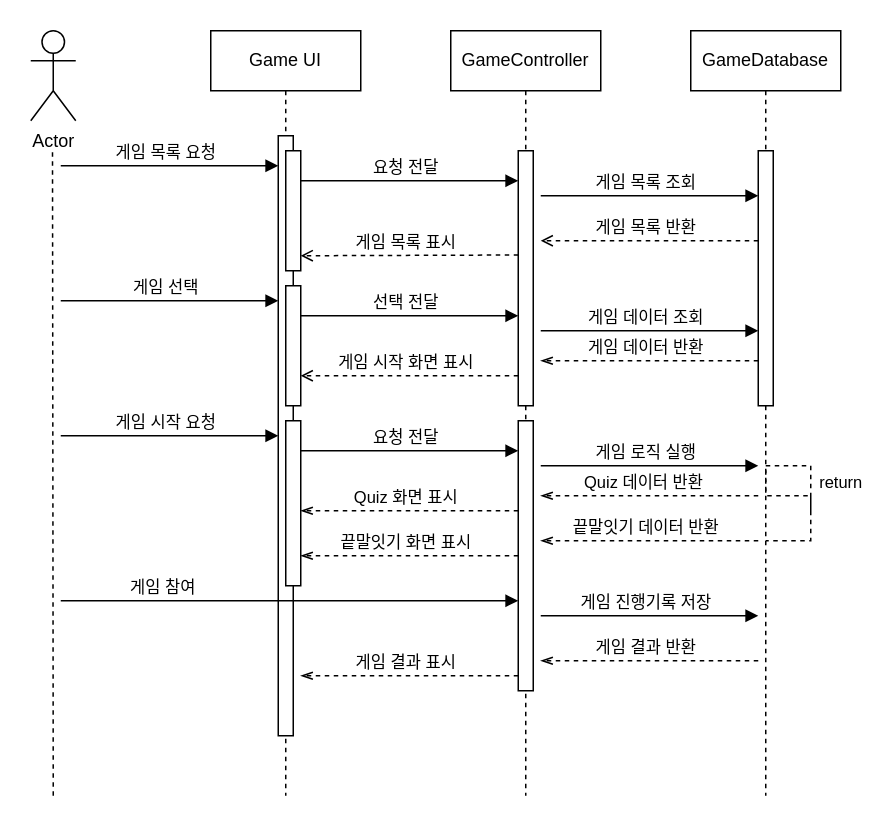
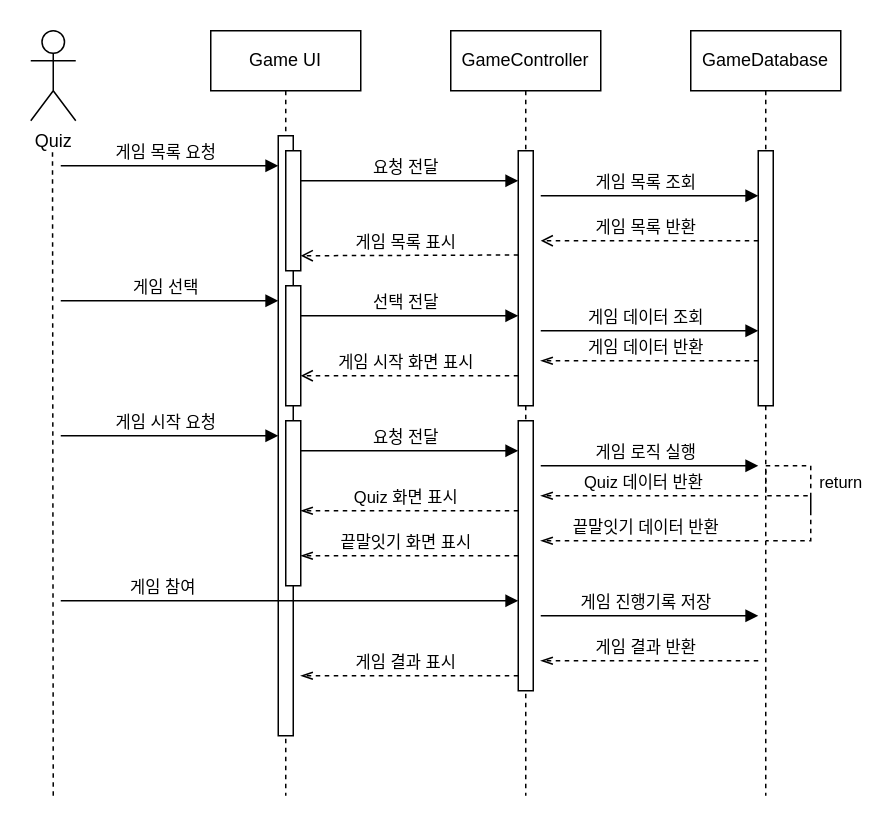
(54, 142) -> (54, 142)
